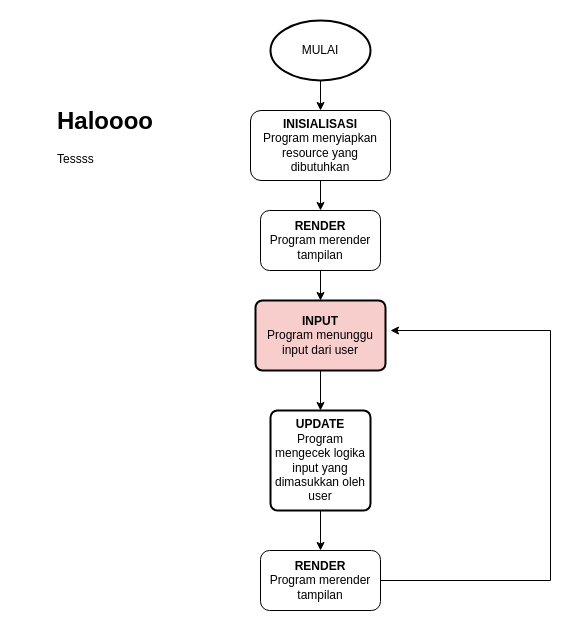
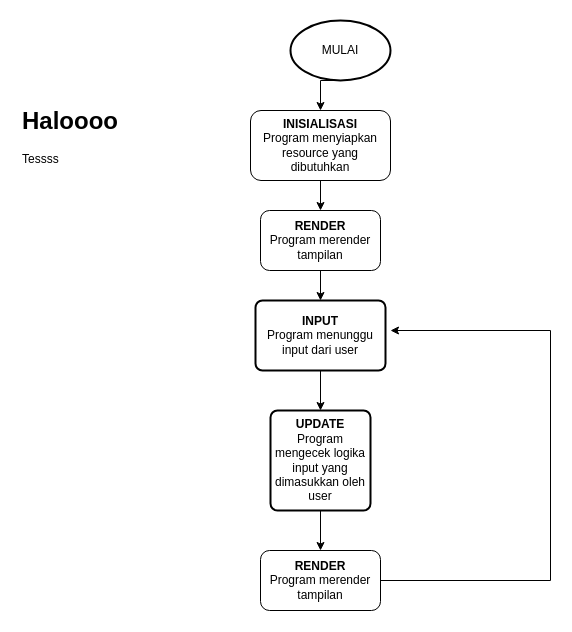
(321, 51) -> (341, 51)
(146, 161) -> (111, 161)
(321, 336) -> (321, 336)
